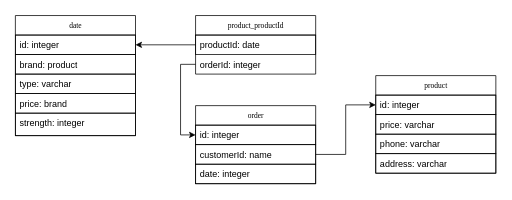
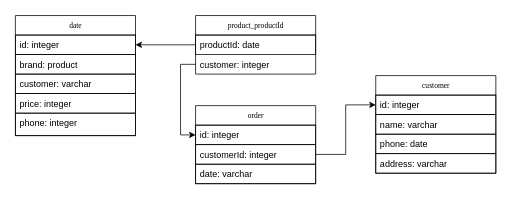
(237, 65) -> (239, 65)
(50, 85) -> (60, 85)
(436, 85) -> (436, 85)
(47, 104) -> (50, 104)
(59, 124) -> (52, 124)
(412, 125) -> (410, 125)
(413, 145) -> (405, 145)
(238, 155) -> (244, 155)
(229, 175) -> (230, 175)
